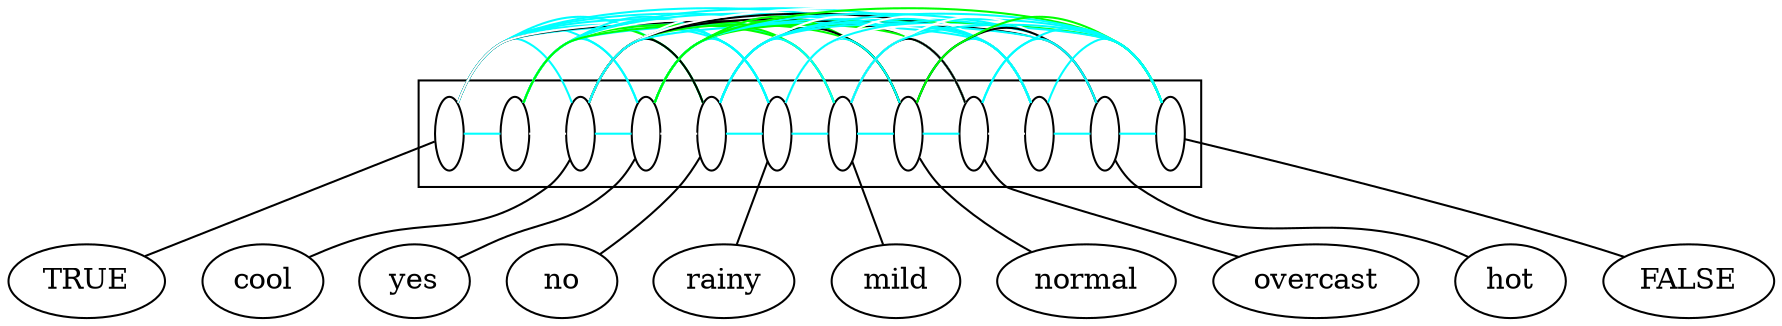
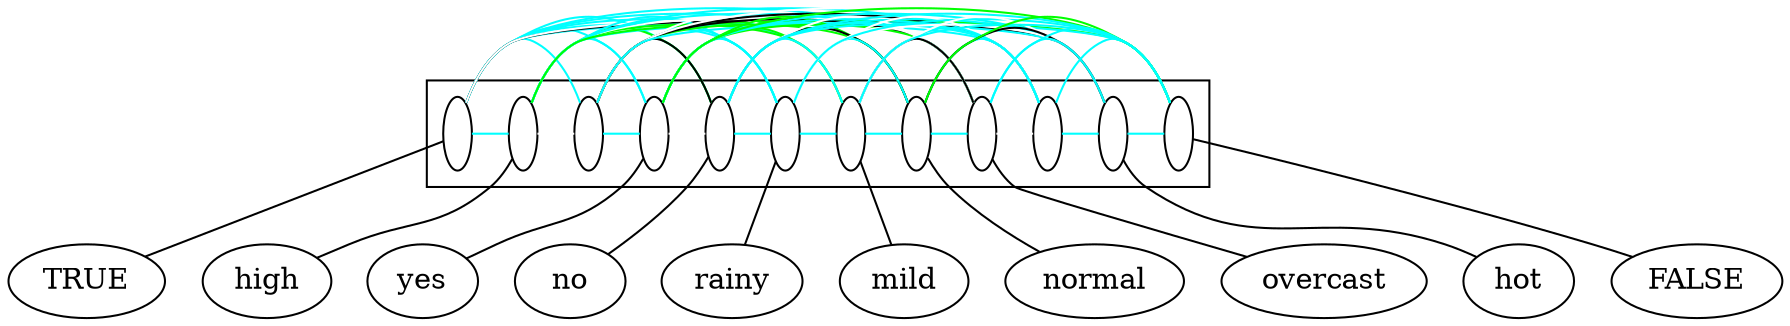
(263, 281) -> none
none -> (267, 281)
